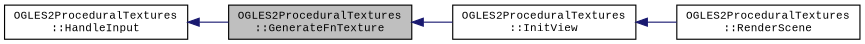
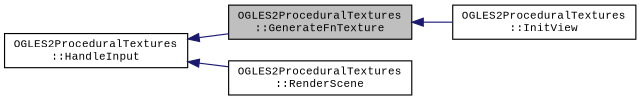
(662, 22) -> (214, 65)
